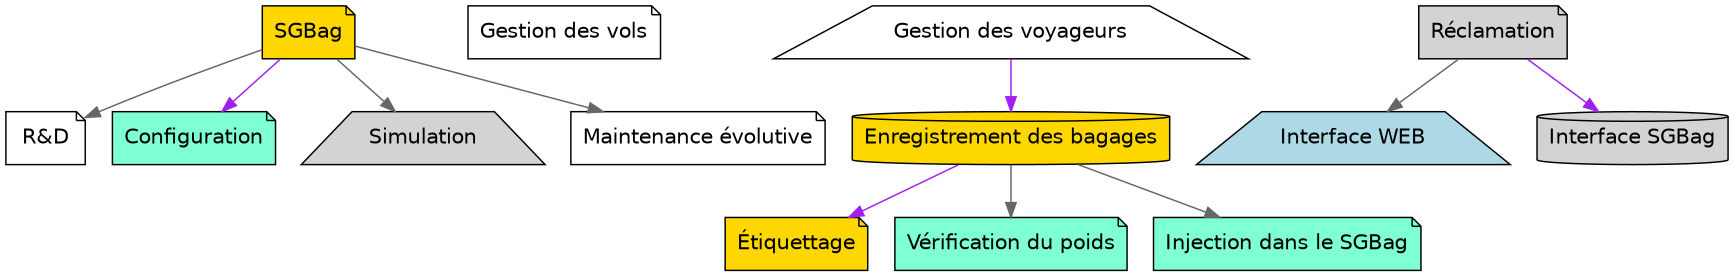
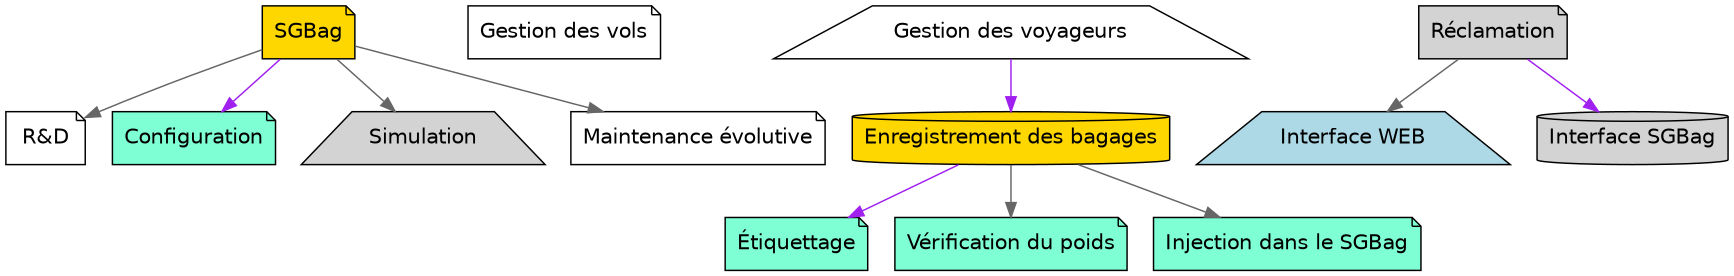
(796, 244) -> (796, 244)
